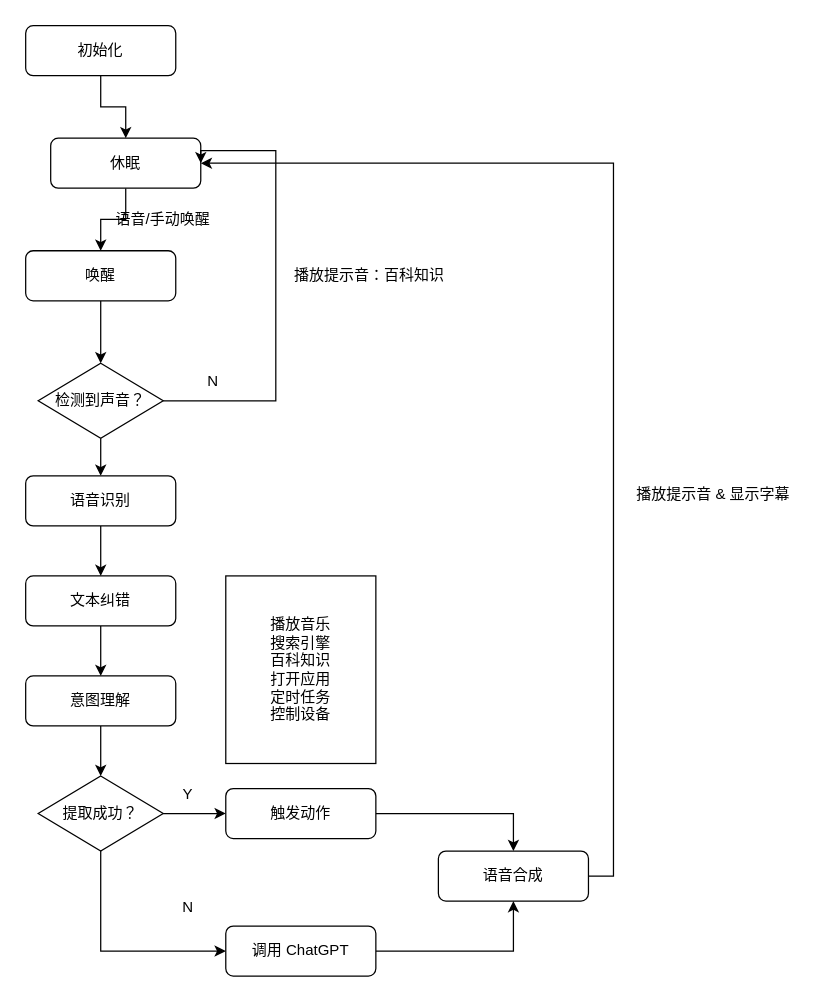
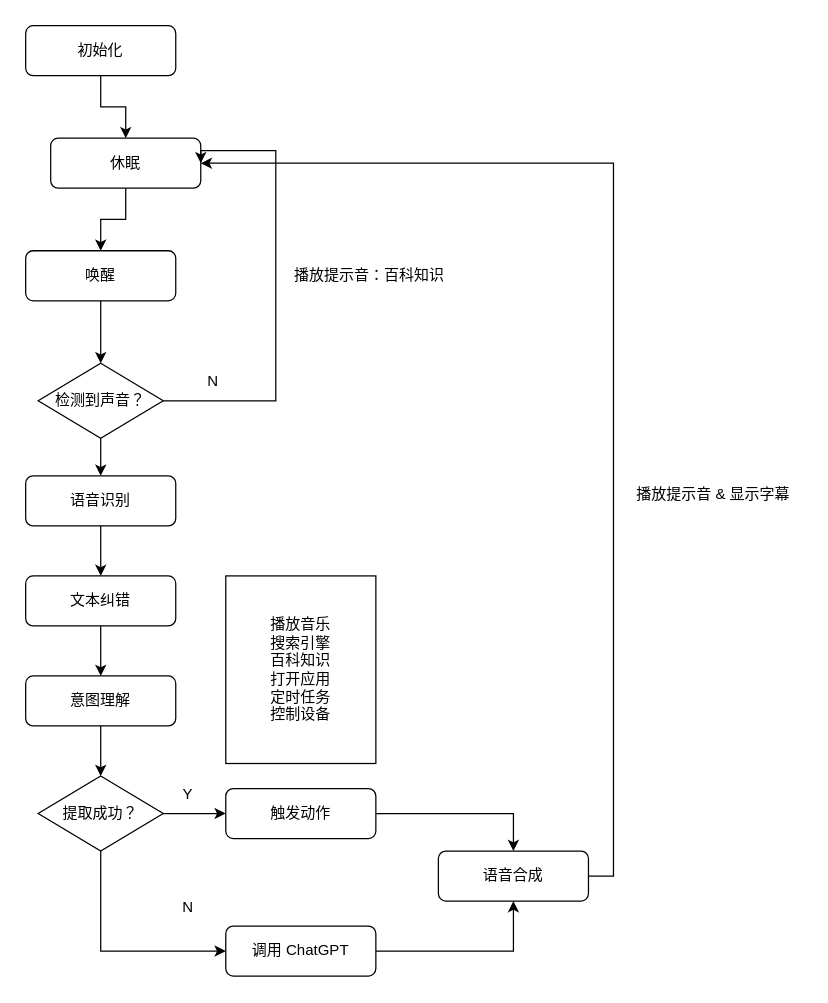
(163, 219) -> none
